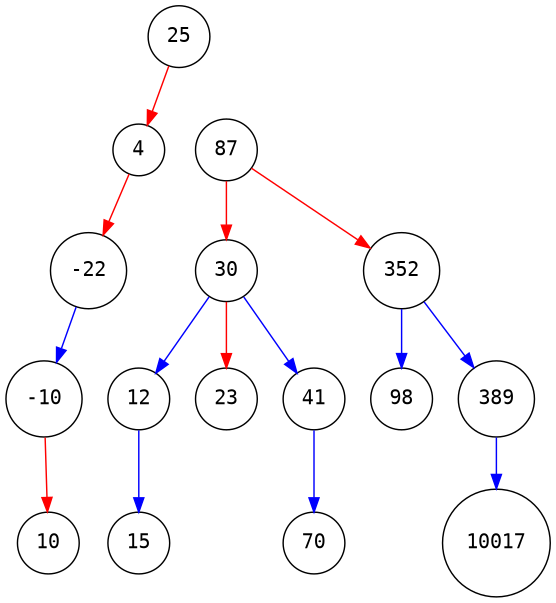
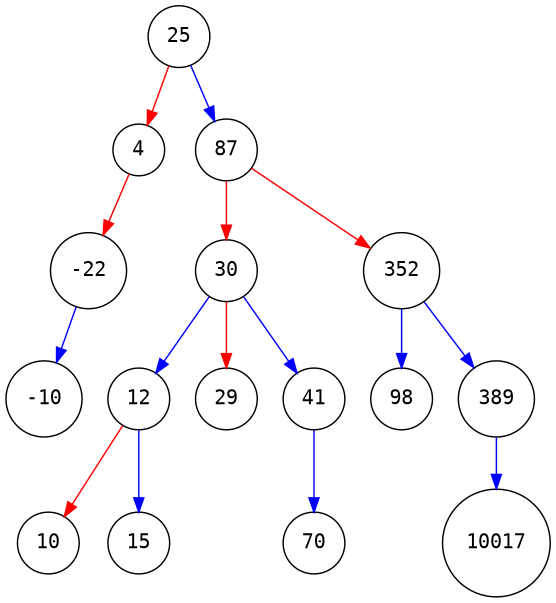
none -> (200, 86)
(226, 399) -> (226, 399)
(46, 467) -> (97, 465)
